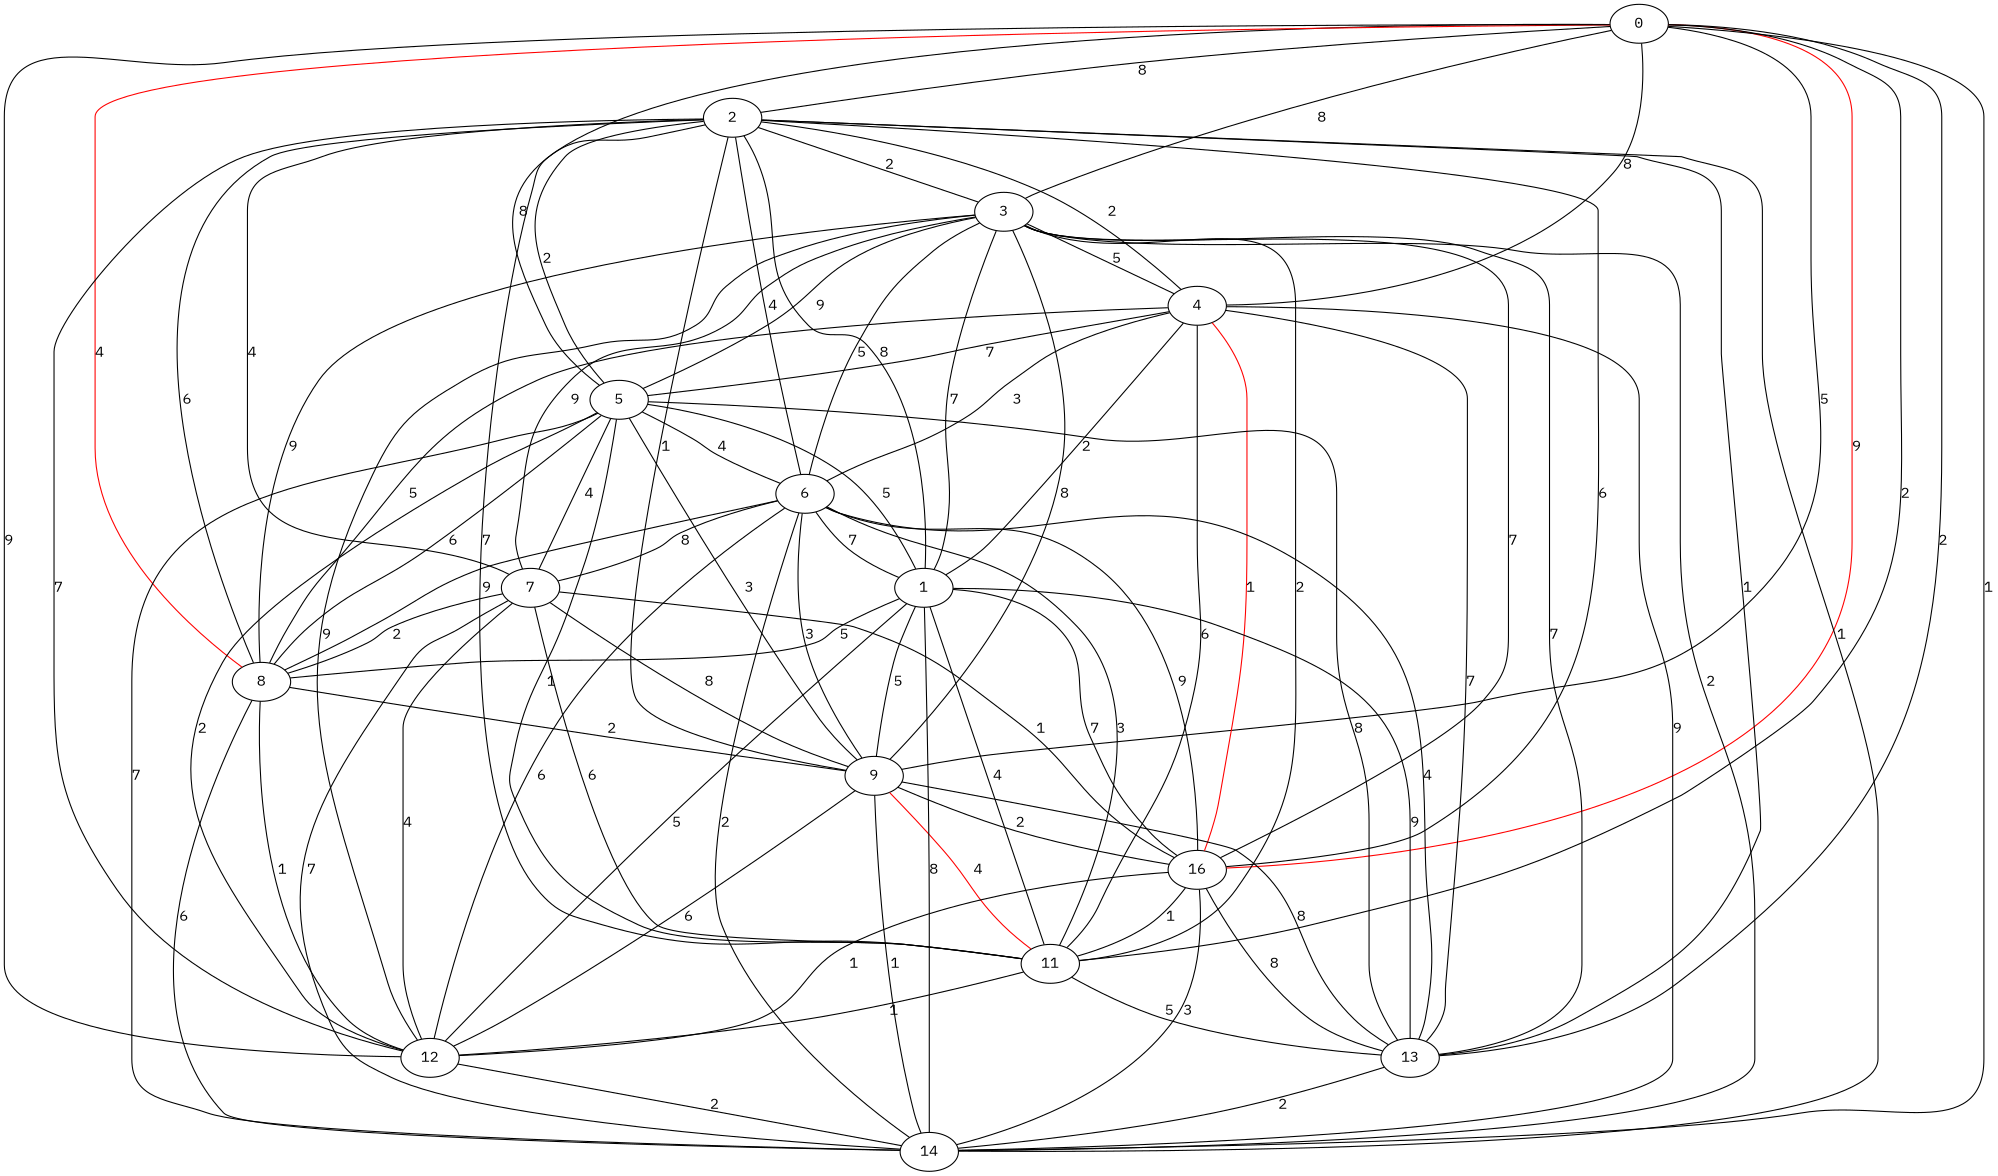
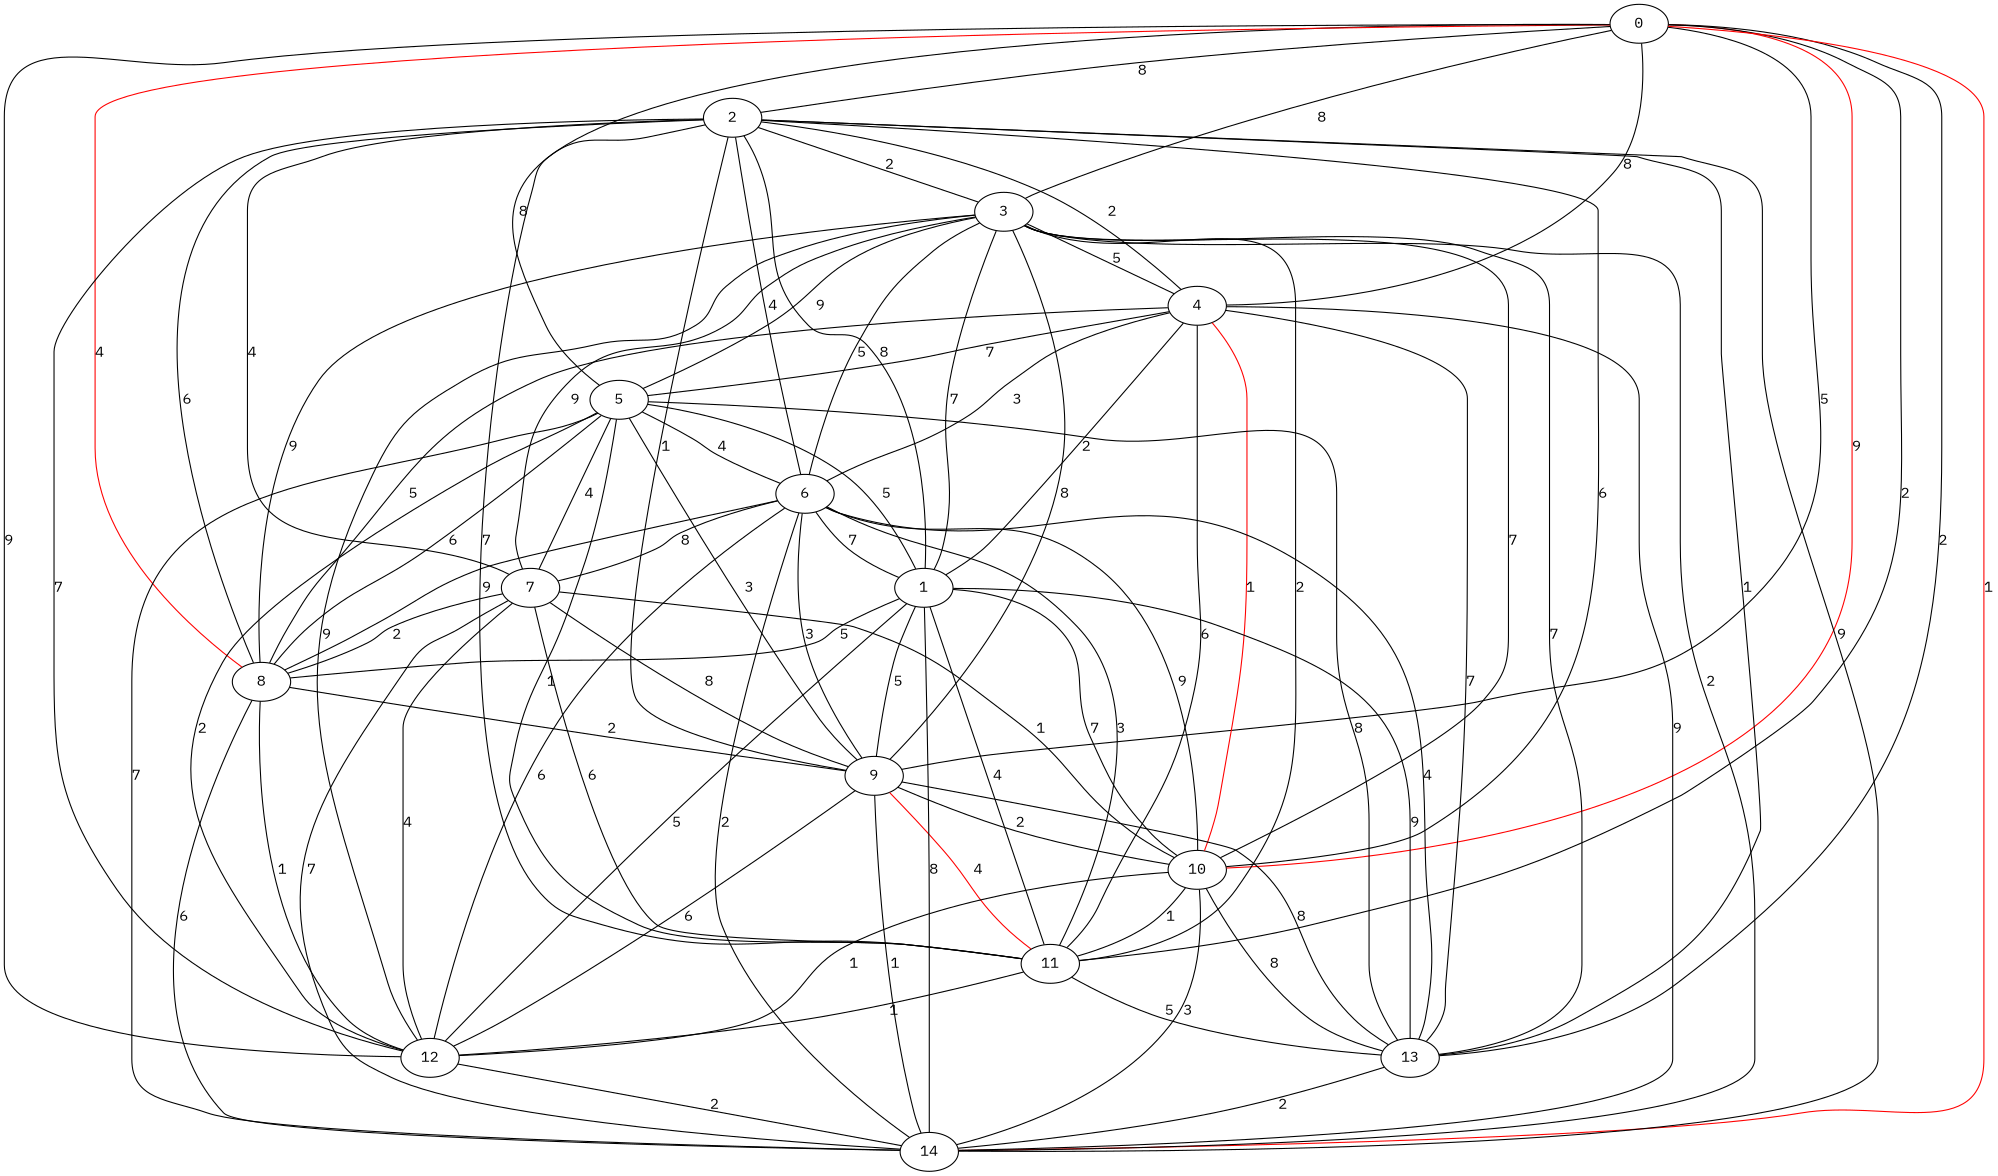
(539, 203) -> none
(1842, 635) -> (1842, 635)
(1197, 870) -> (1197, 870)
(1984, 947) -> (1984, 947)
